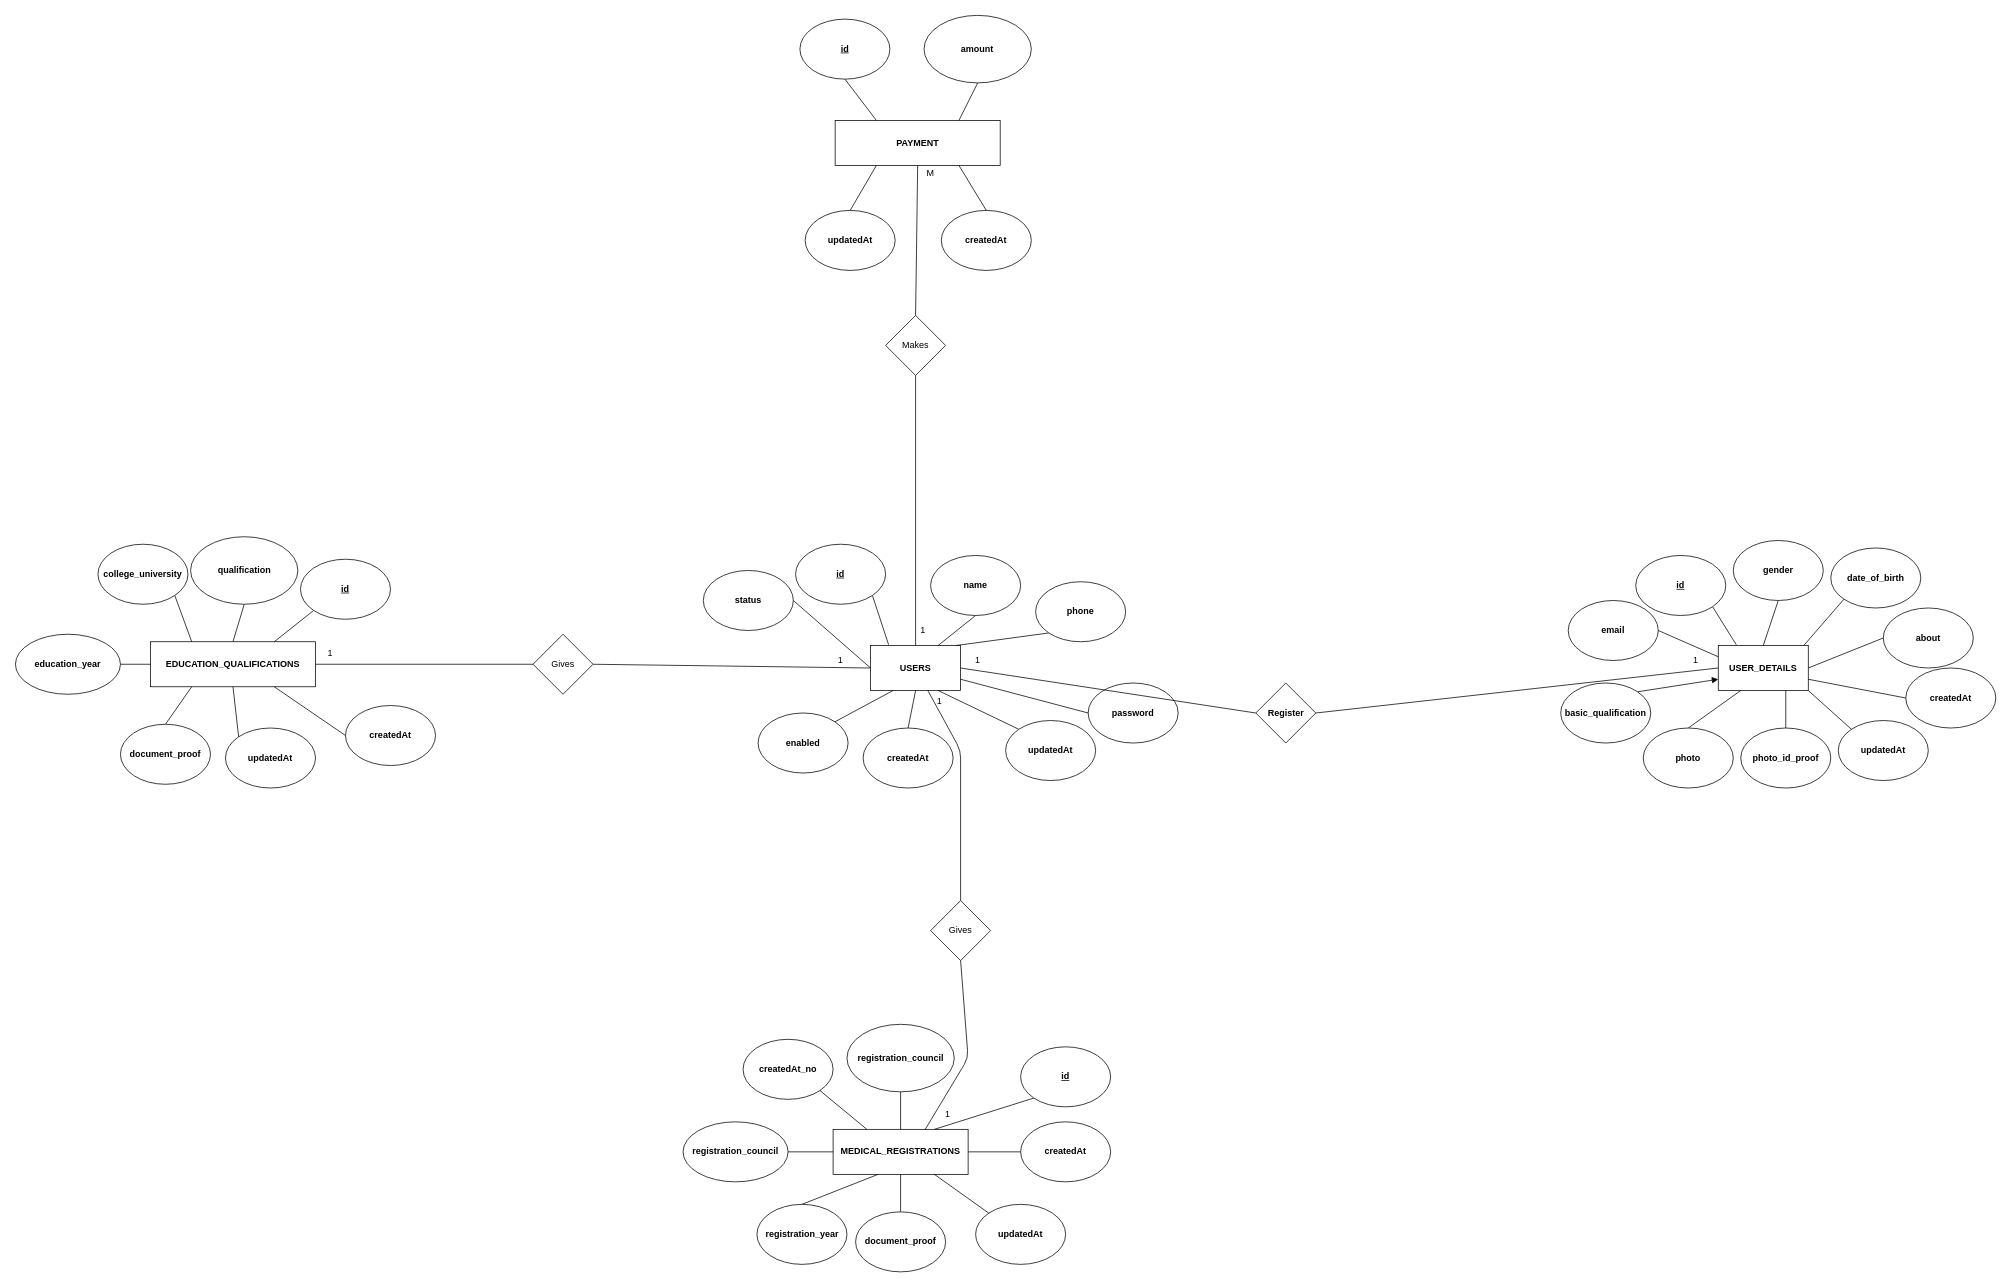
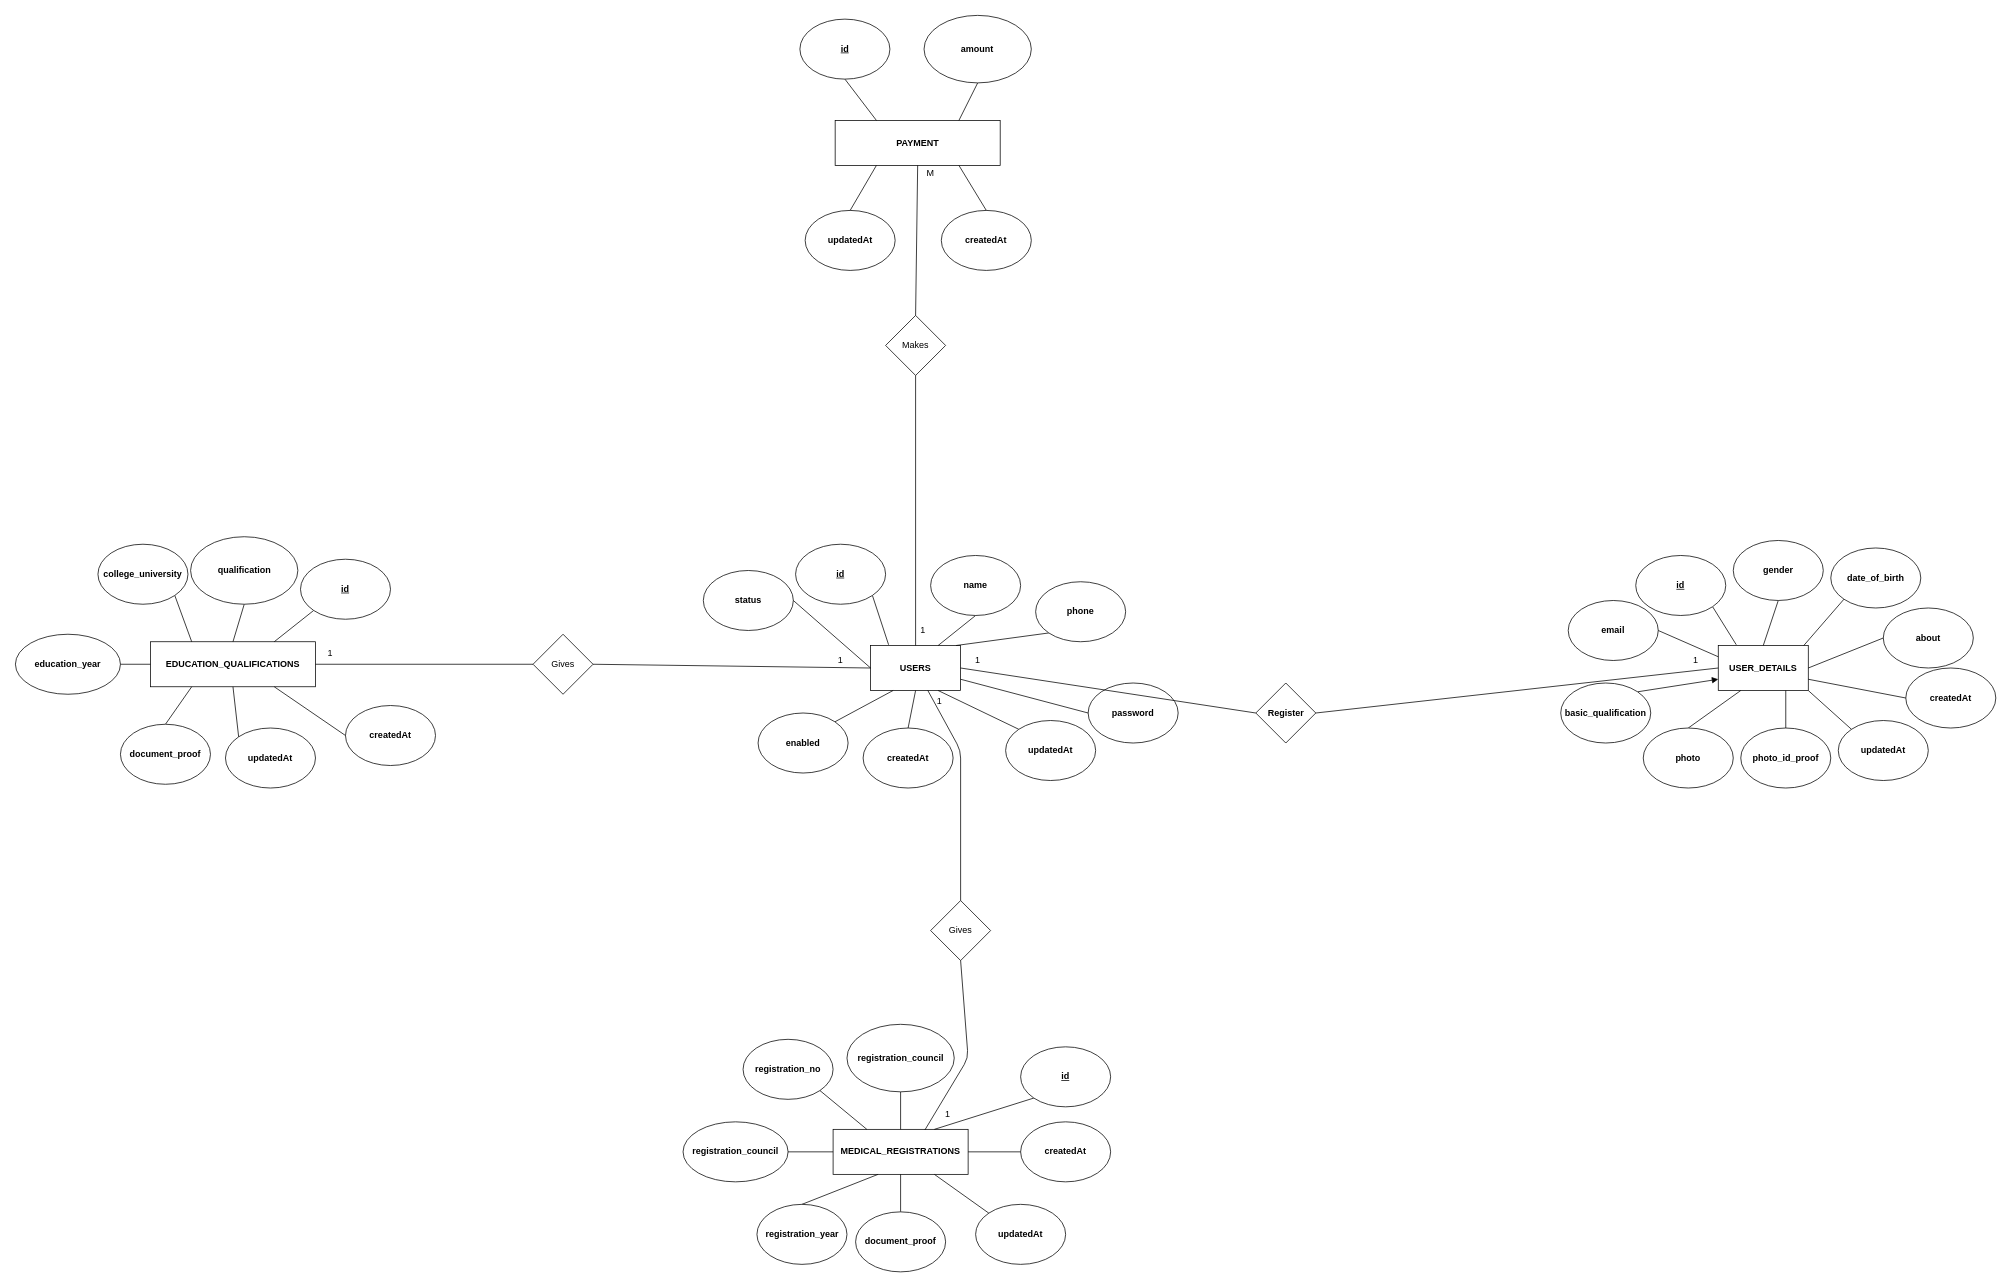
(788, 1069) -> (788, 1069)
